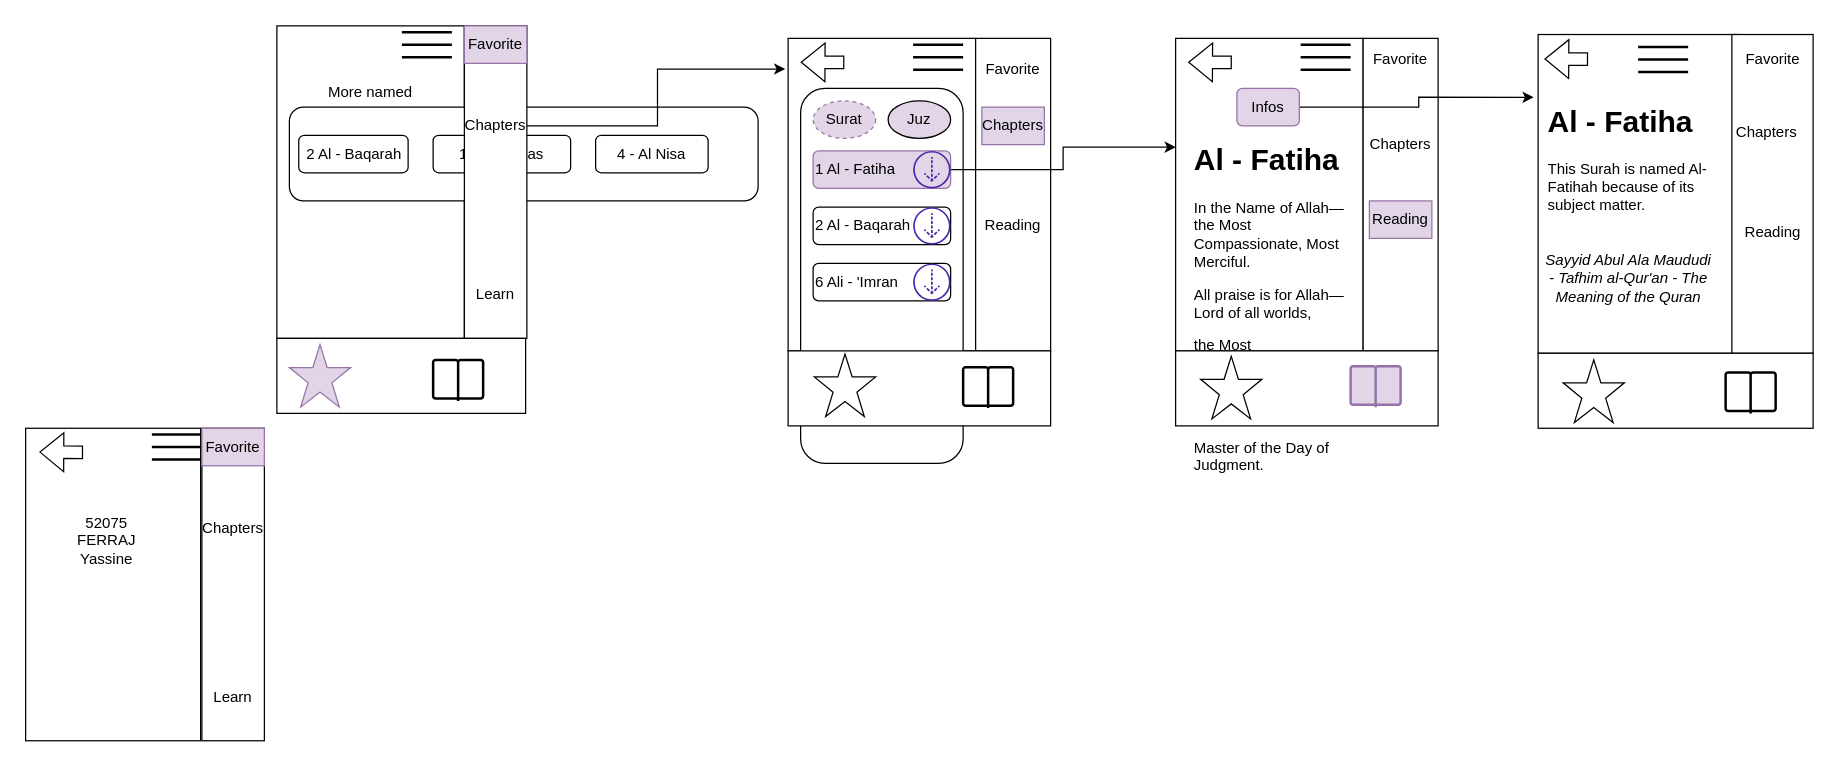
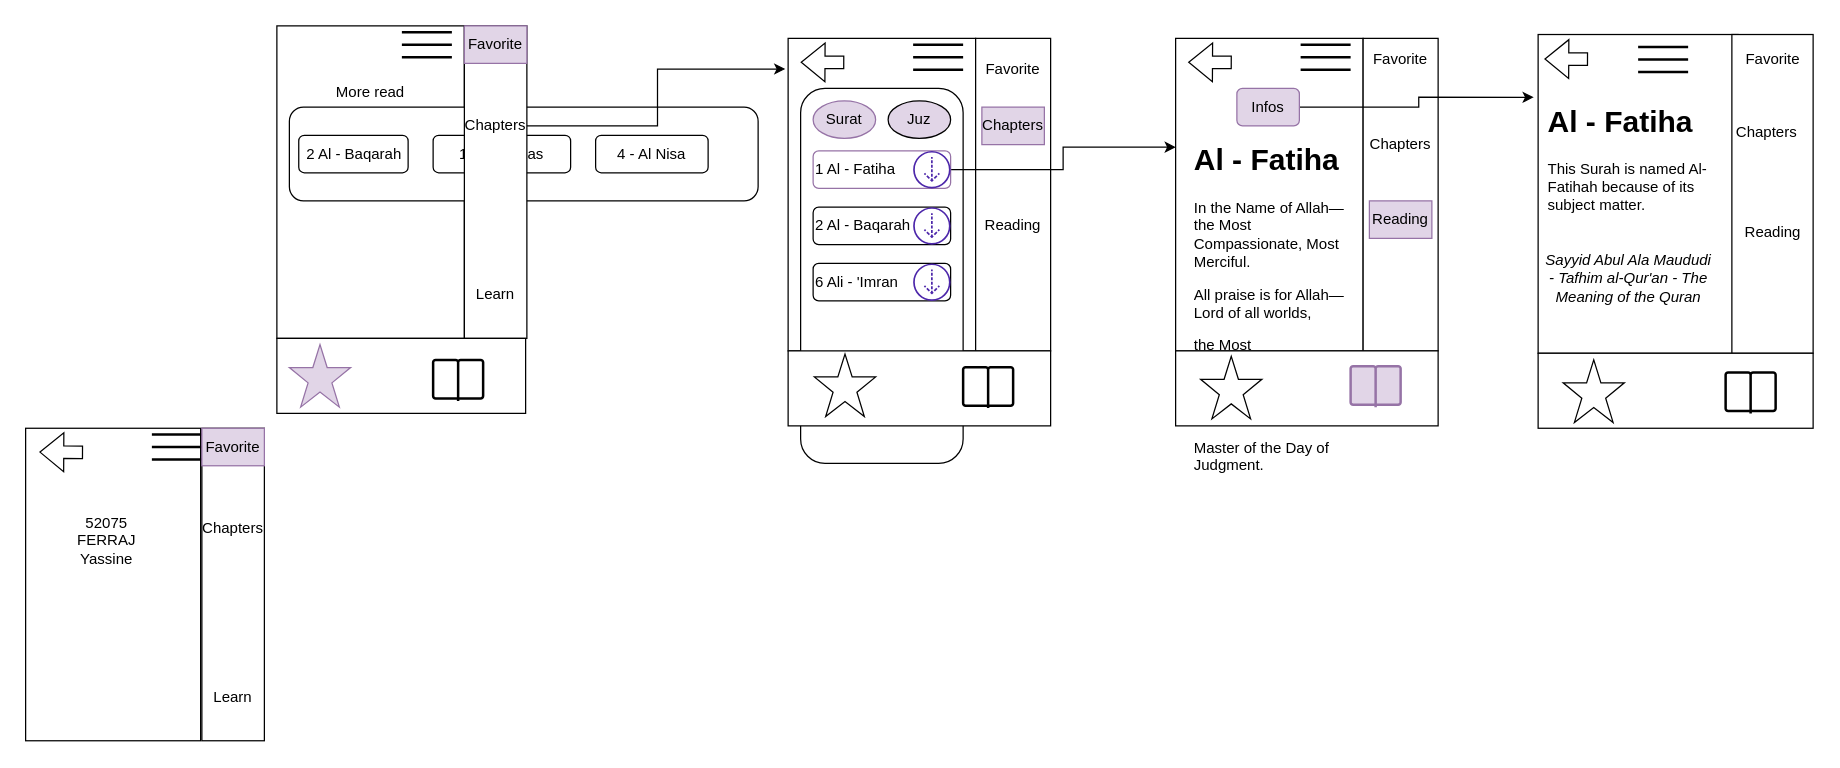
(371, 92) -> (371, 92)
(844, 119) -> (844, 119)
(882, 169) -> (882, 169)
